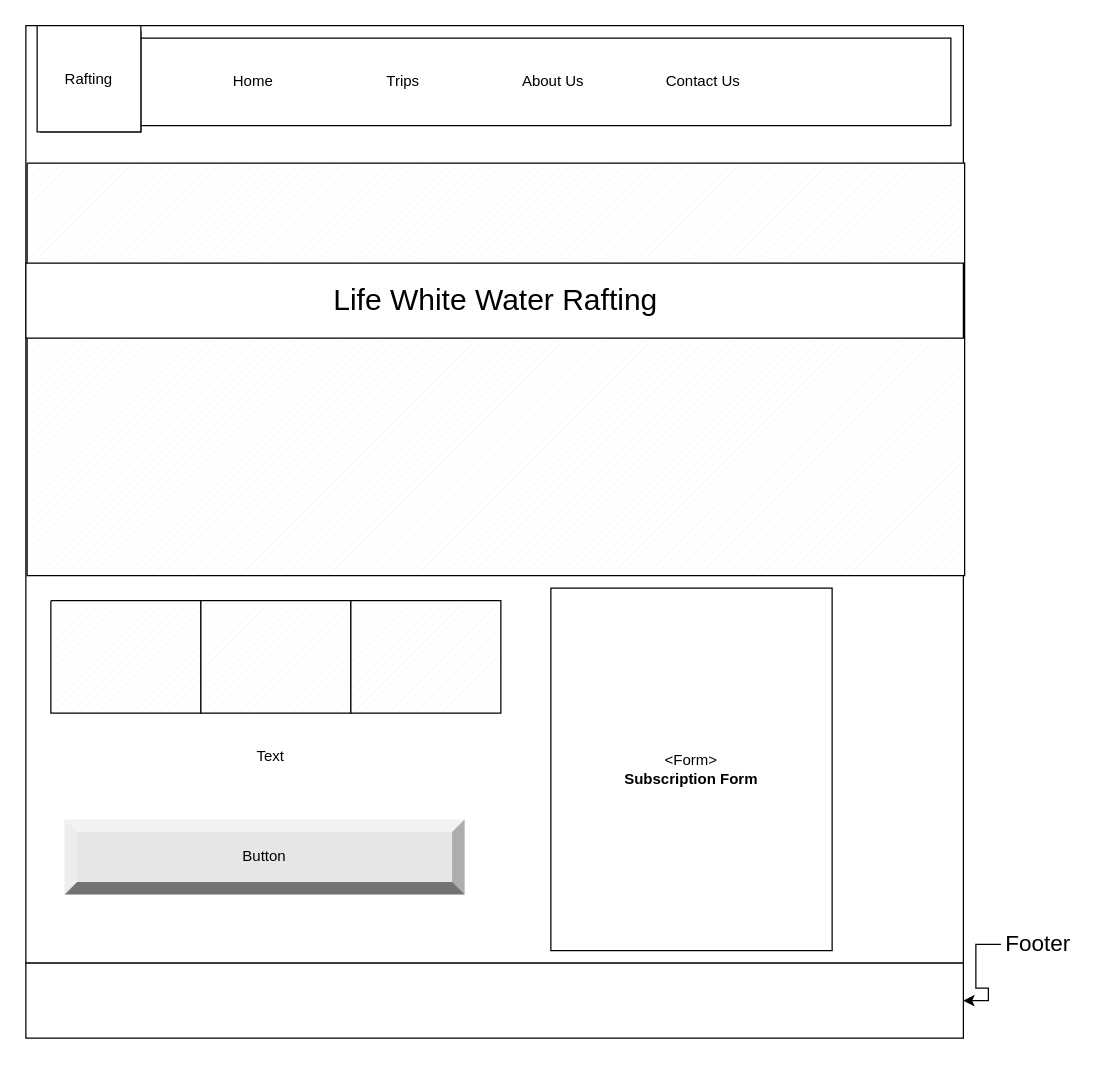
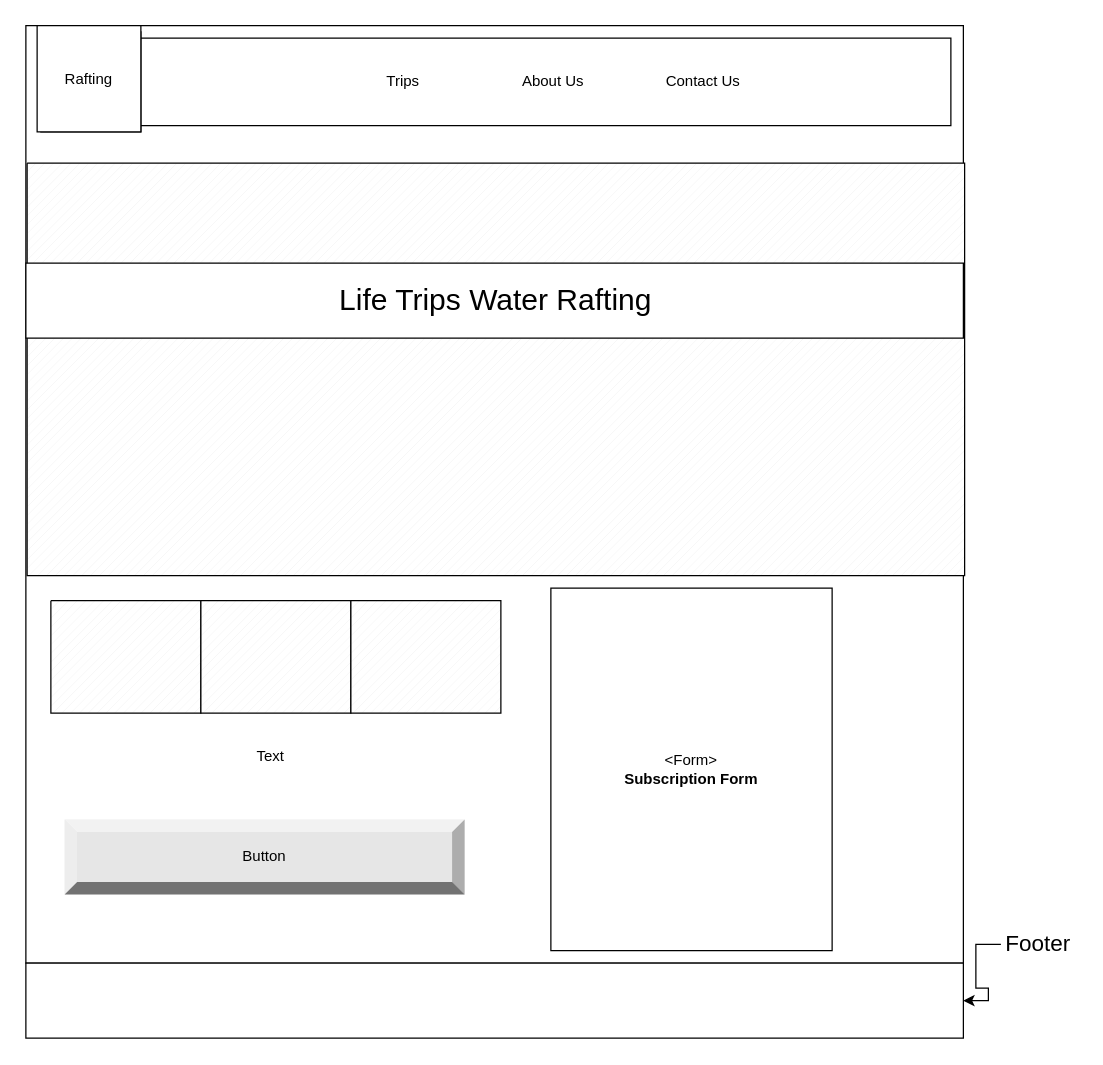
(253, 82) -> none
(496, 301) -> (496, 301)
